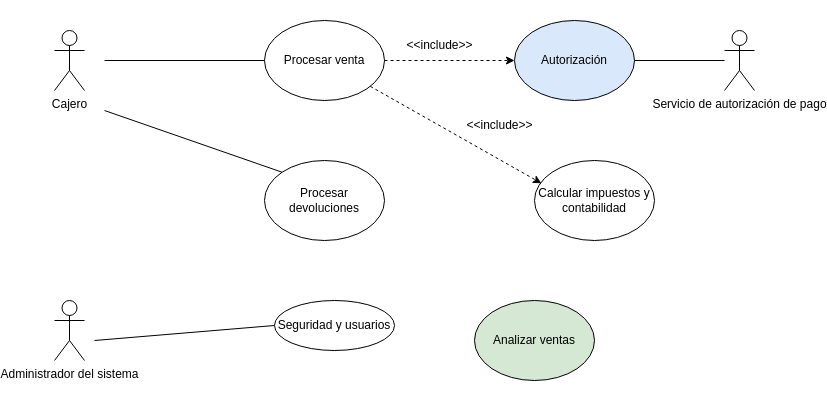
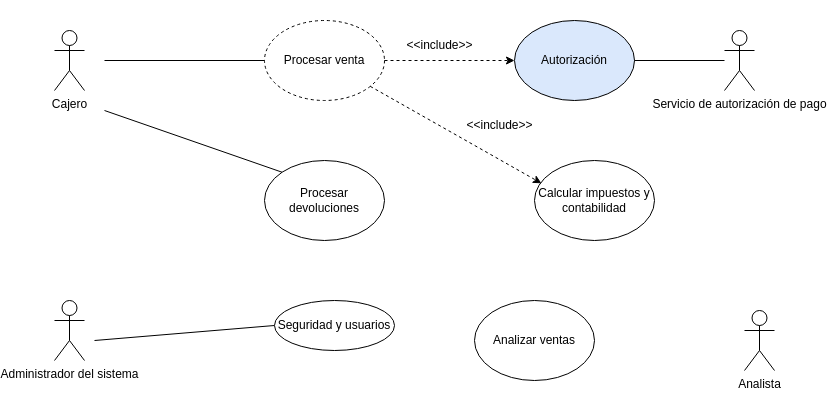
(325, 61) -> (325, 61)
(535, 341) -> (535, 341)
none -> (760, 341)
